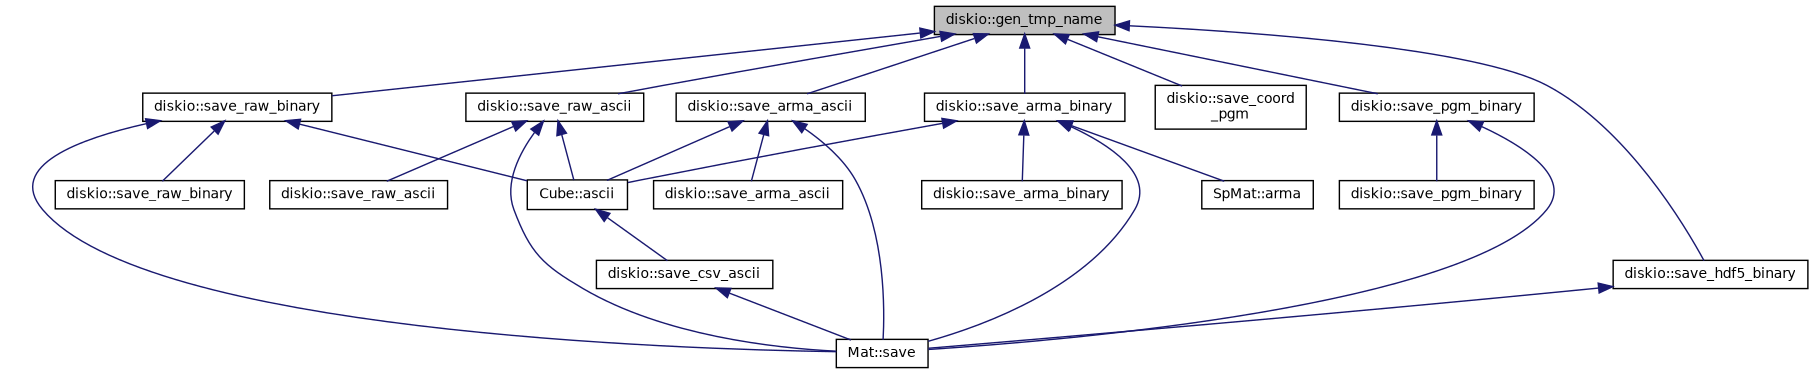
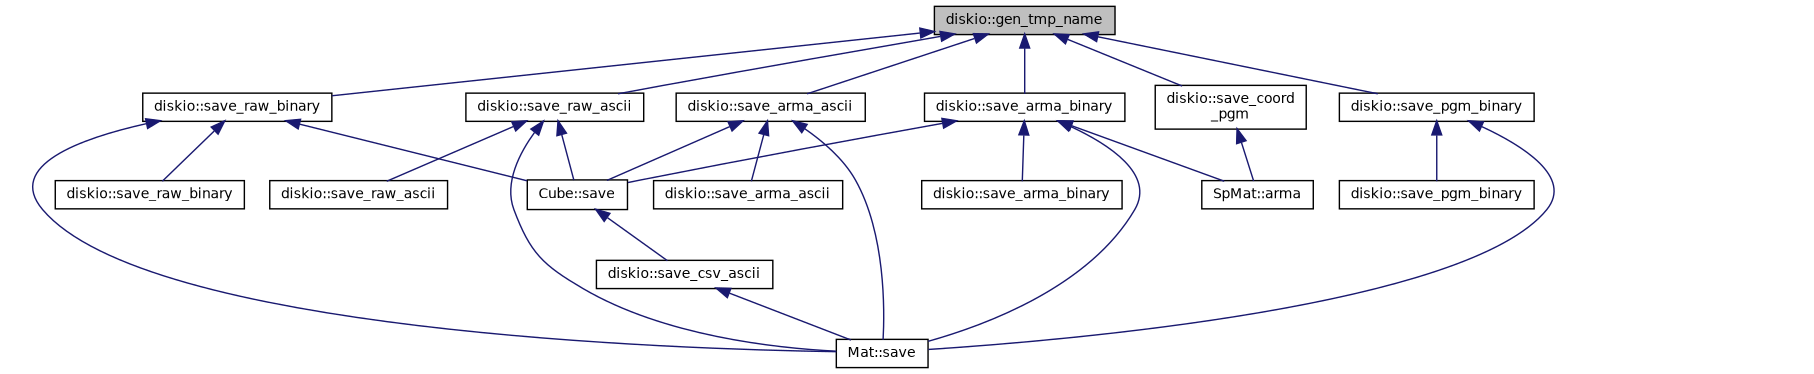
none -> (1248, 162)
(577, 195) -> (577, 195)
(1711, 274) -> none
